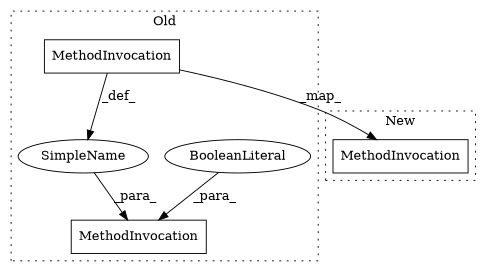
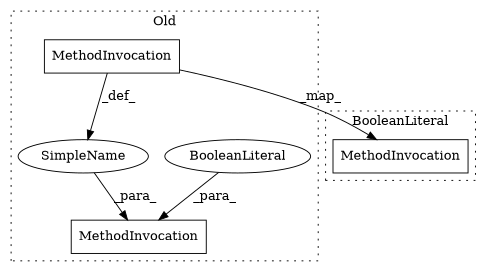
(401, 122) -> (401, 122)
